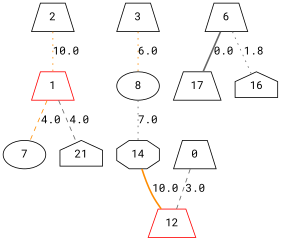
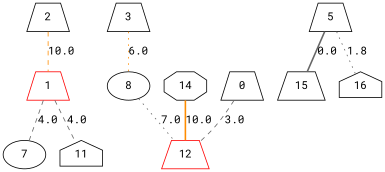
(226, 17) -> (331, 17)
(53, 52) -> (48, 52)
(197, 86) -> (301, 86)
(138, 120) -> (156, 120)
(39, 121) -> (36, 121)
(81, 155) -> (81, 155)
